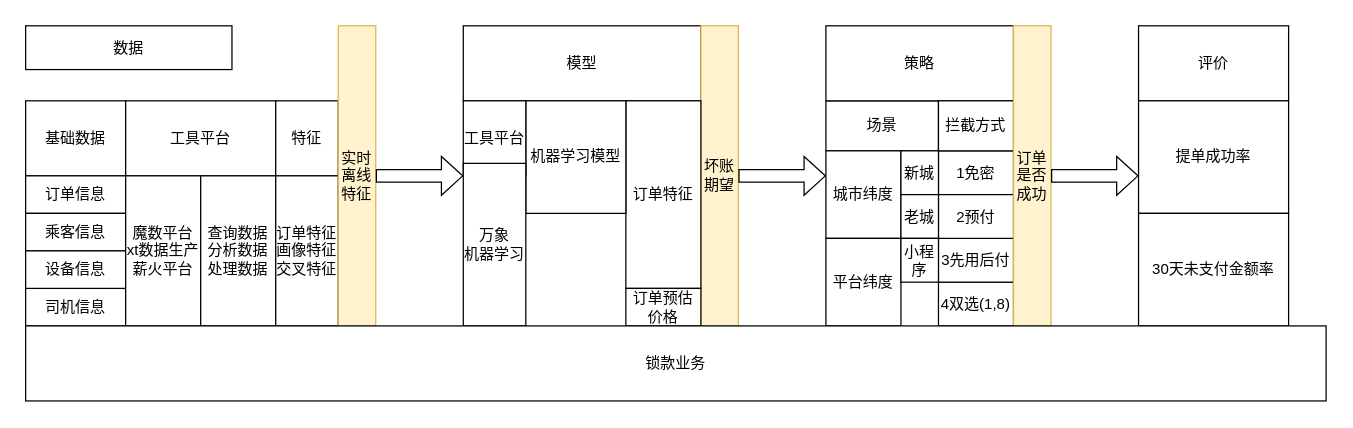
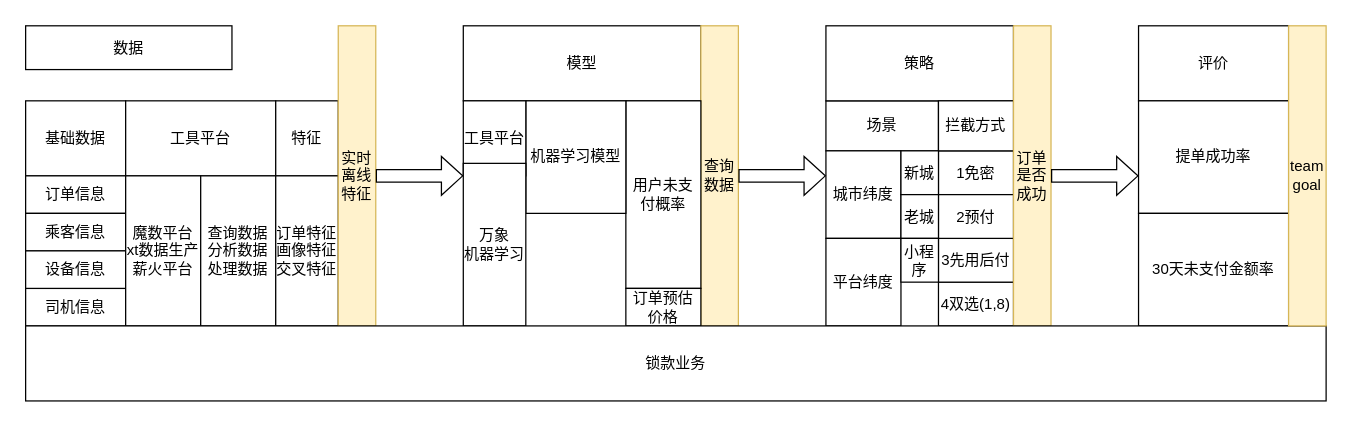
(719, 176) -> (719, 176)
none -> (1307, 176)
(663, 194) -> (663, 194)
